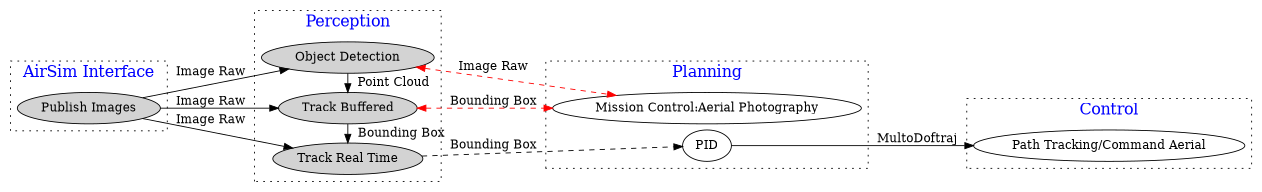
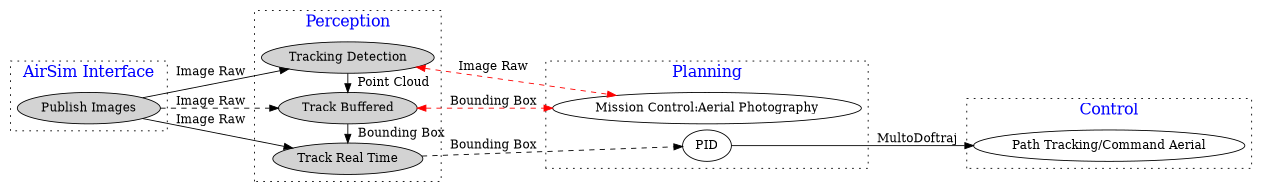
(348, 58) -> (348, 58)
(215, 108) -> (215, 108)
